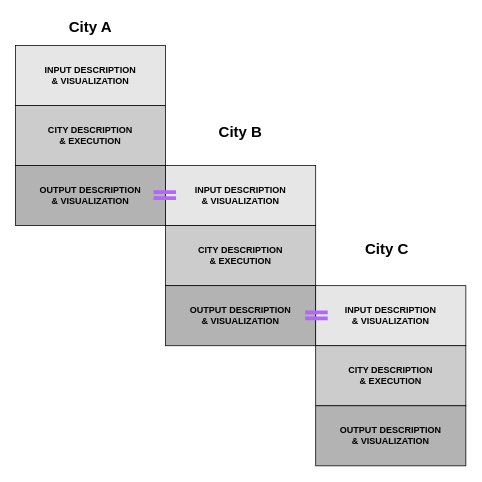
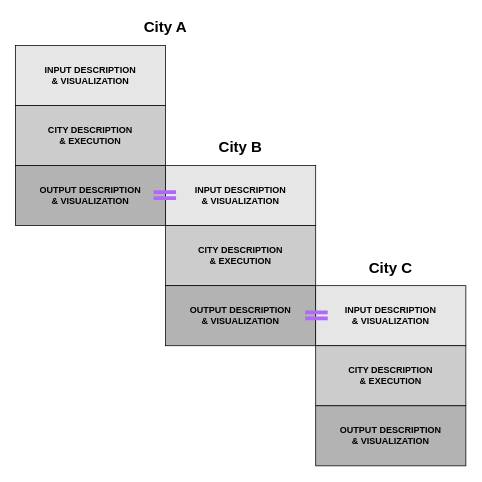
(90, 27) -> (165, 27)
(240, 132) -> (240, 147)
(387, 248) -> (390, 267)
